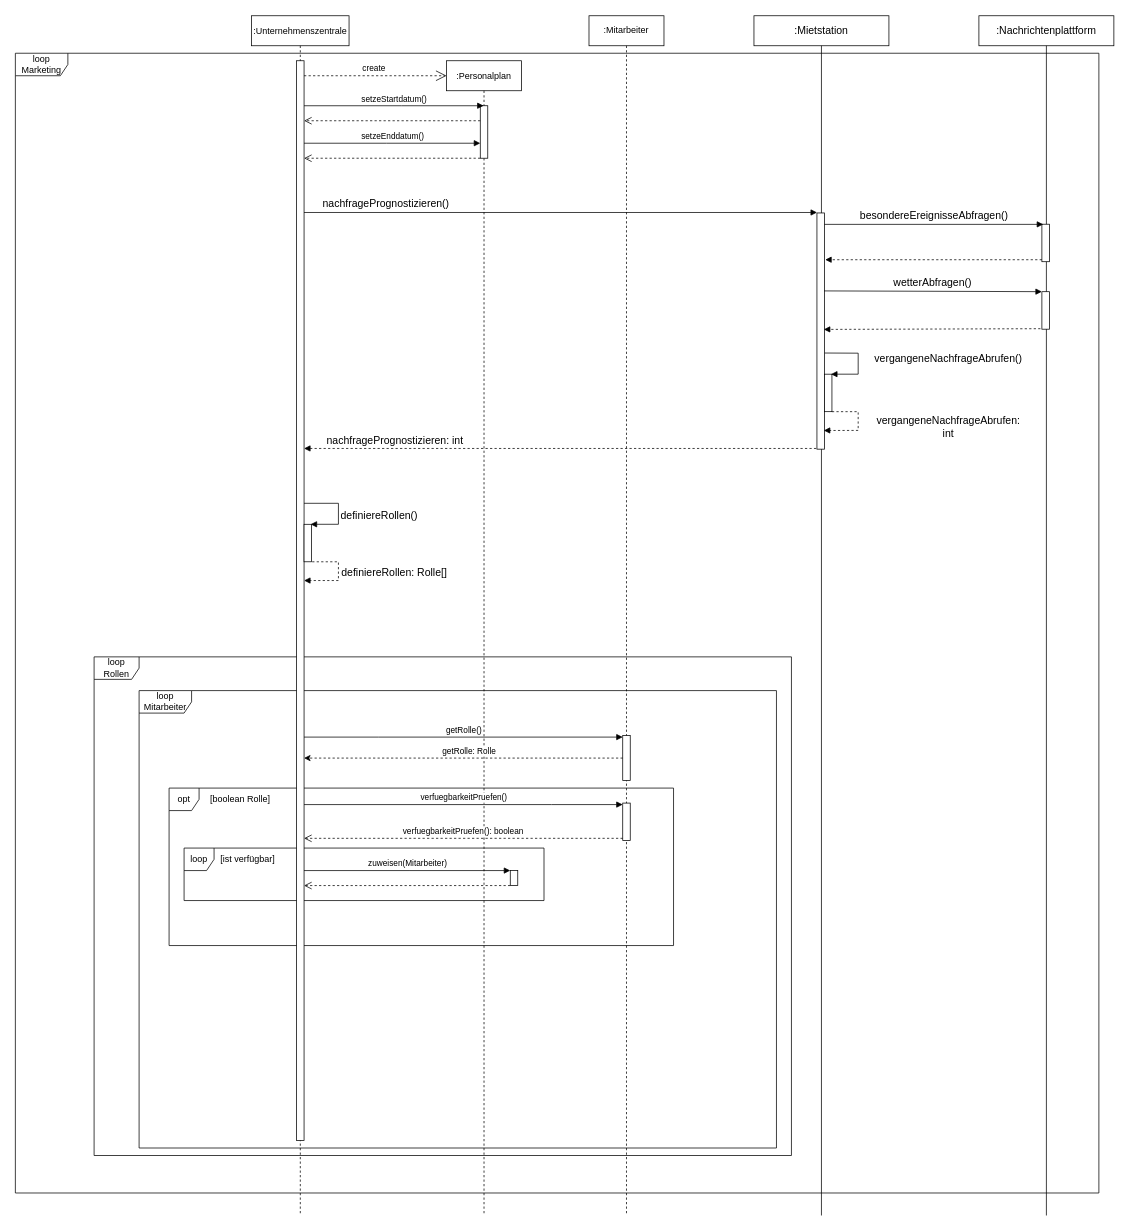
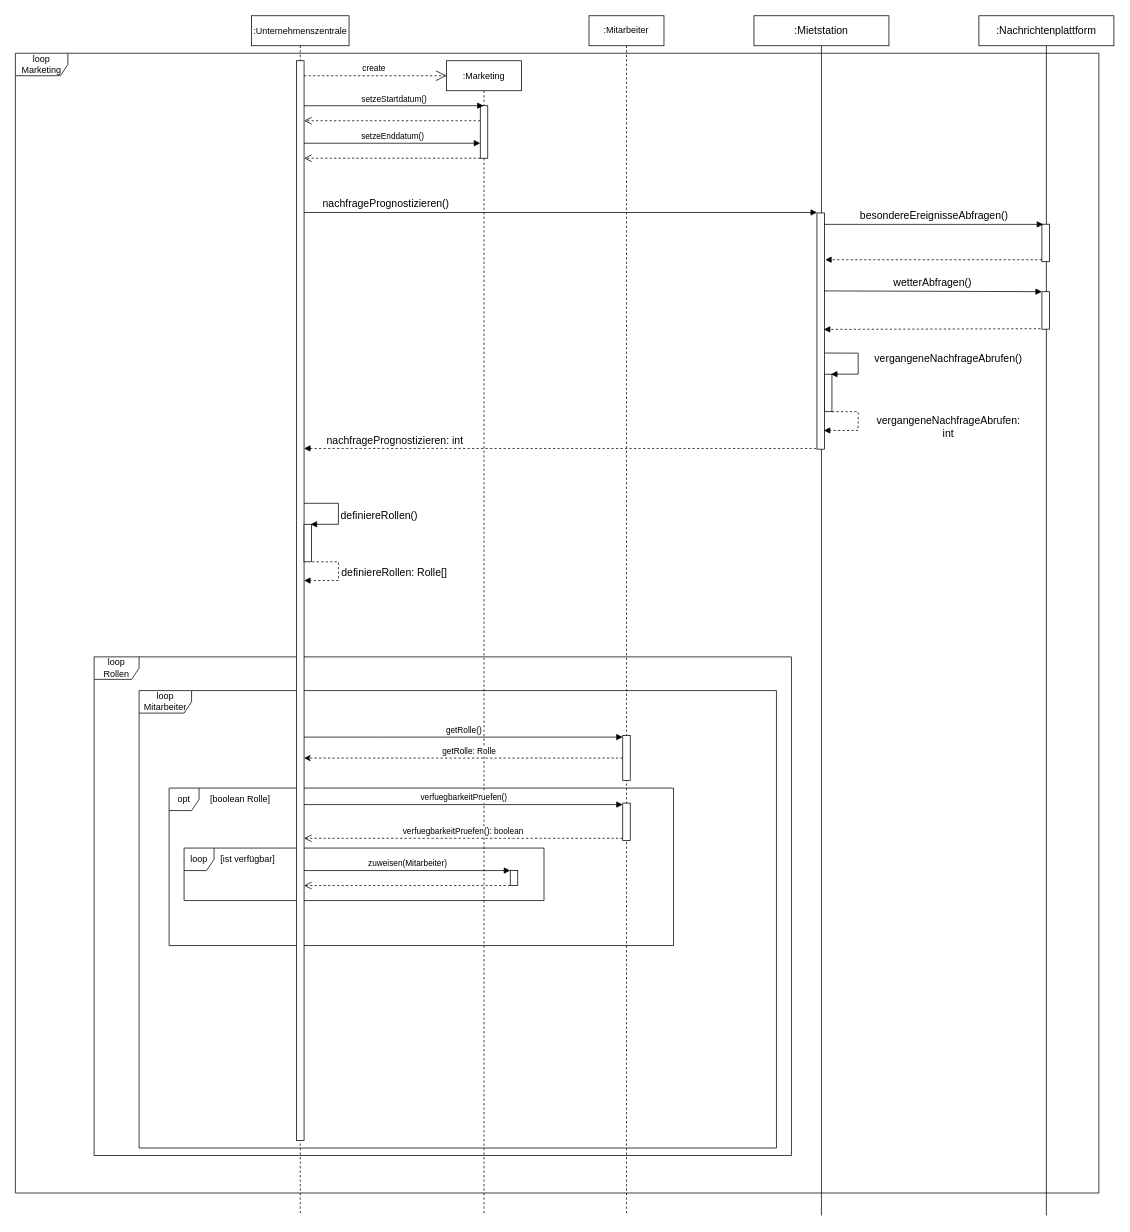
(484, 76) -> (484, 76)
